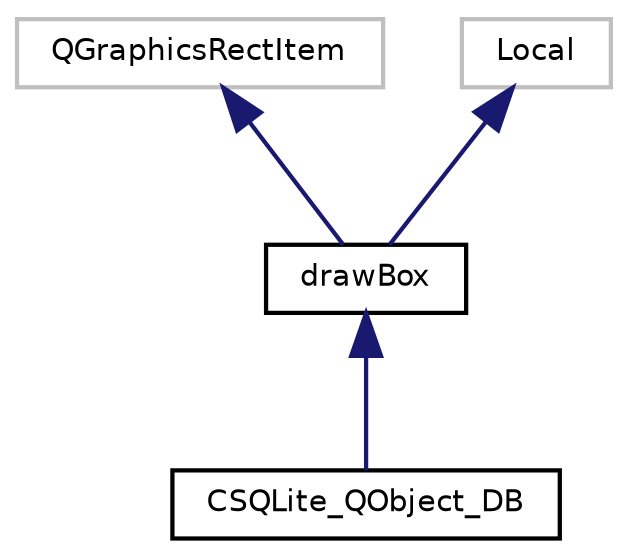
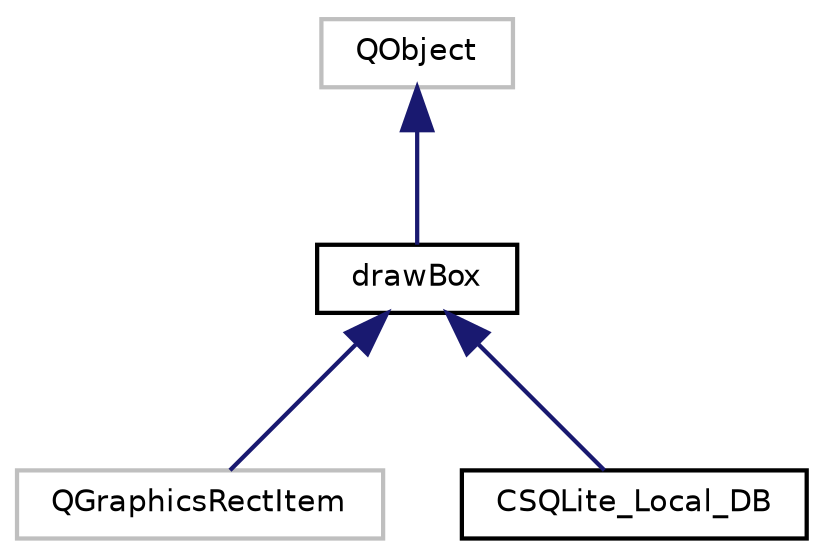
(536, 53) -> (417, 53)
(297, 184) -> (293, 407)
(366, 504) -> (634, 504)
